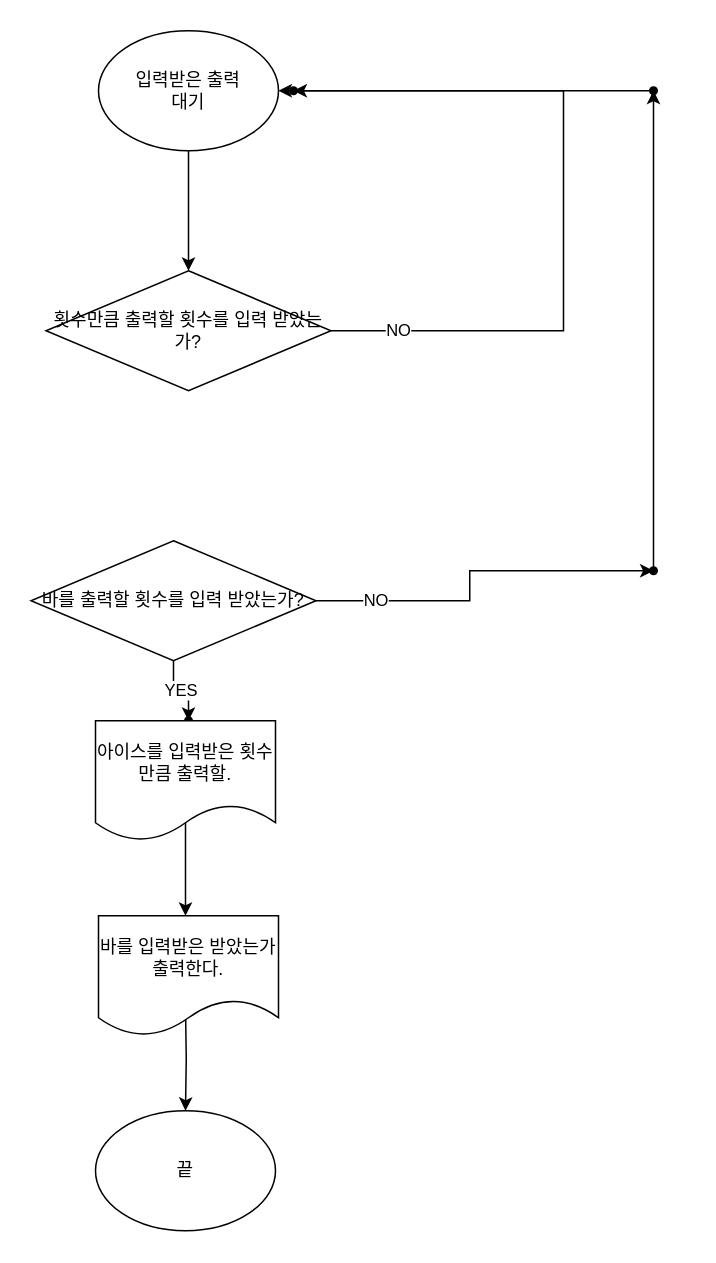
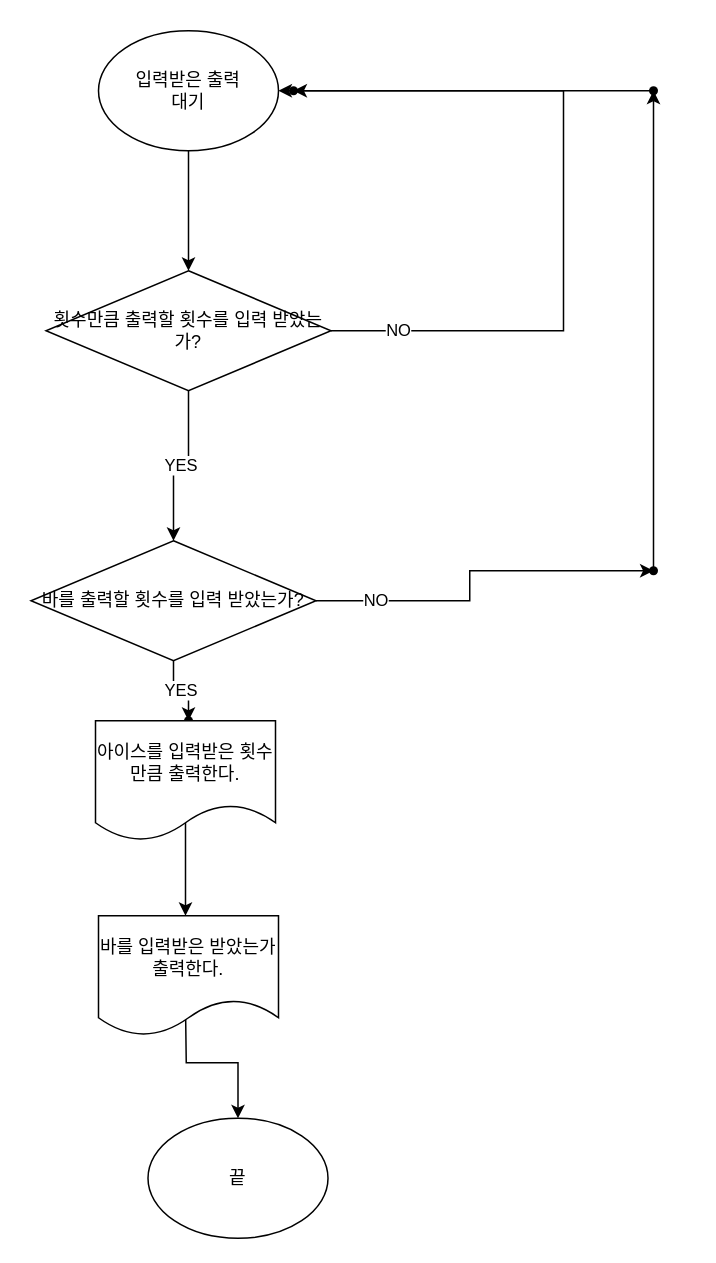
none -> (188, 436)
(185, 763) -> (185, 763)
(185, 1171) -> (238, 1178)
